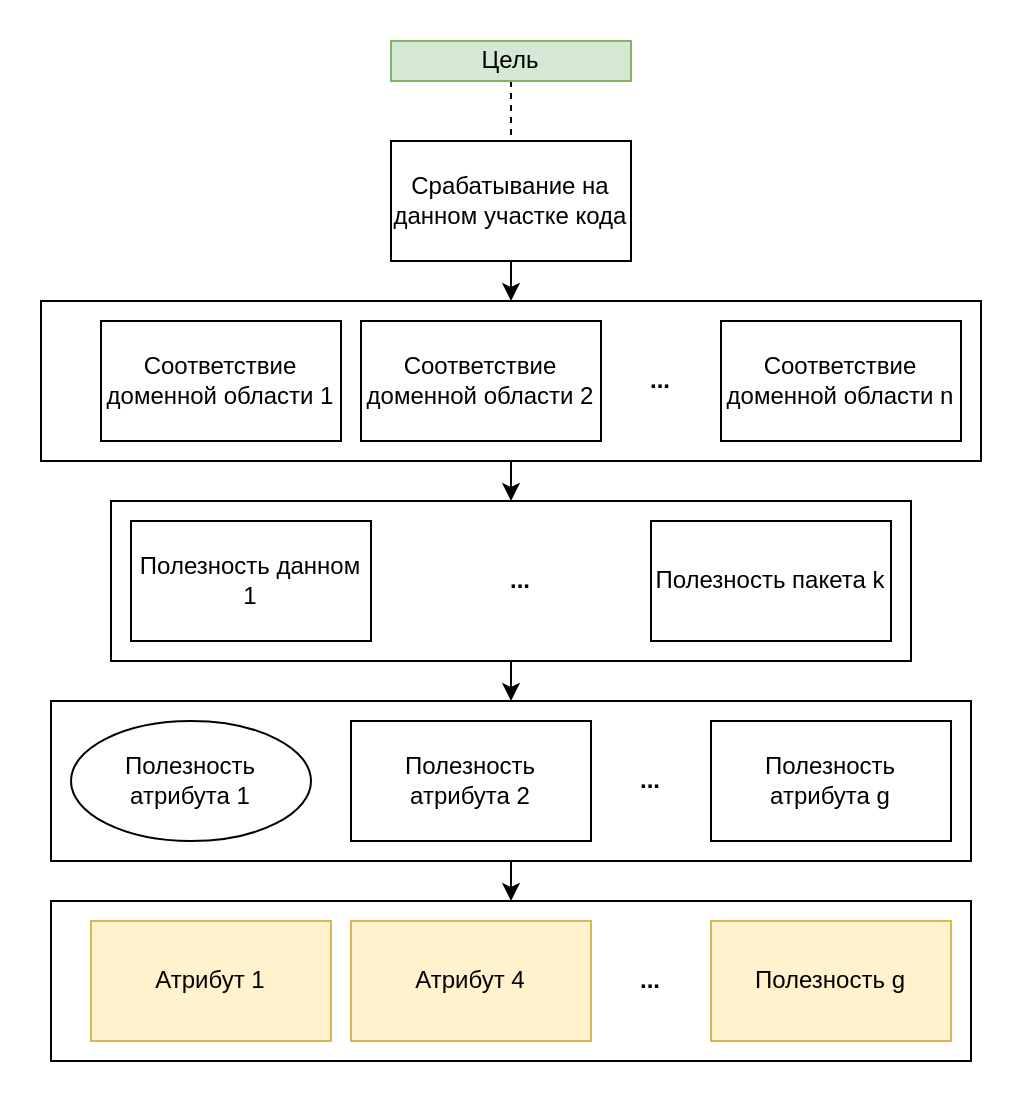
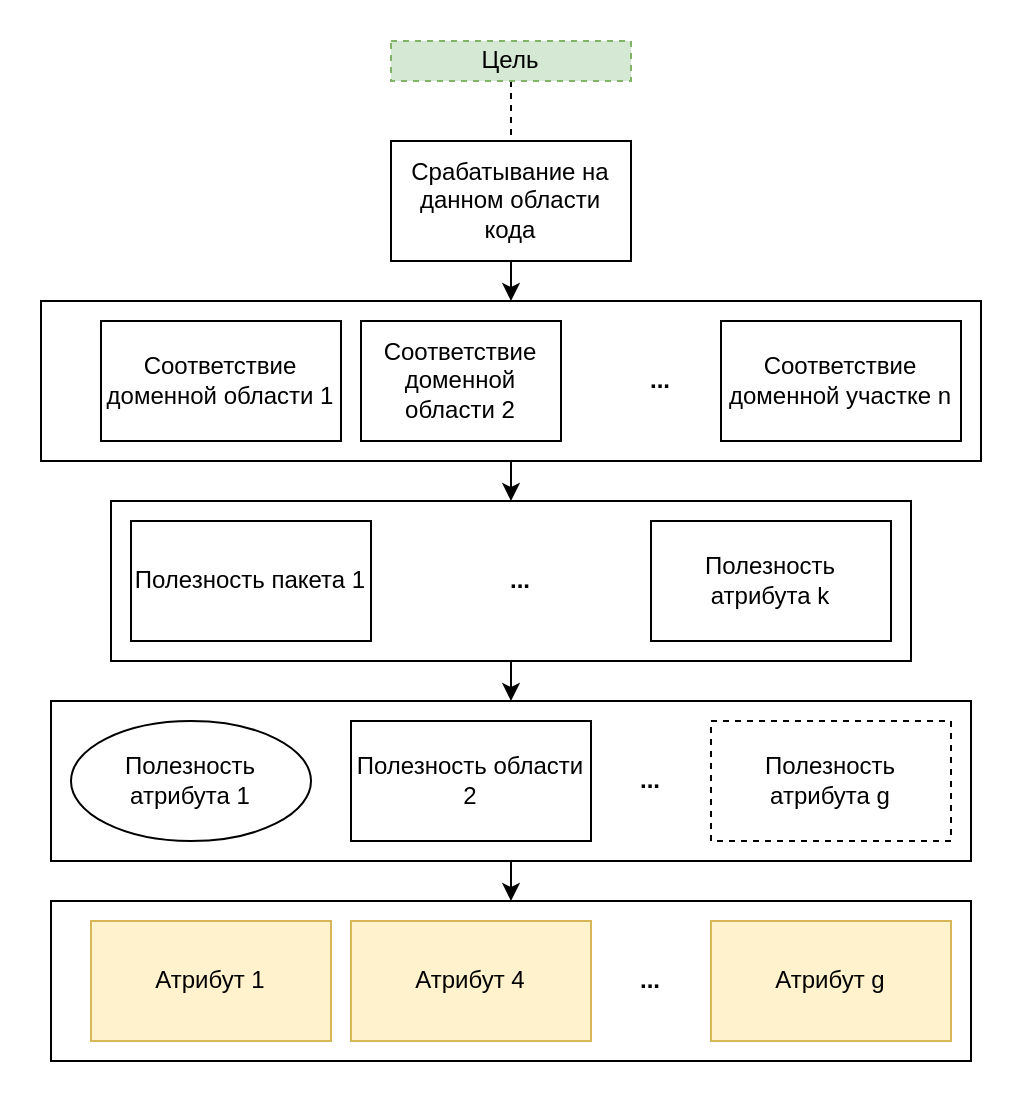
(511, 61) -> (511, 61)
(511, 201) -> (511, 201)
(481, 381) -> (461, 381)
(841, 381) -> (841, 381)
(251, 581) -> (251, 581)
(771, 581) -> (771, 581)
(471, 781) -> (471, 781)
(831, 781) -> (831, 781)
(831, 981) -> (831, 981)
